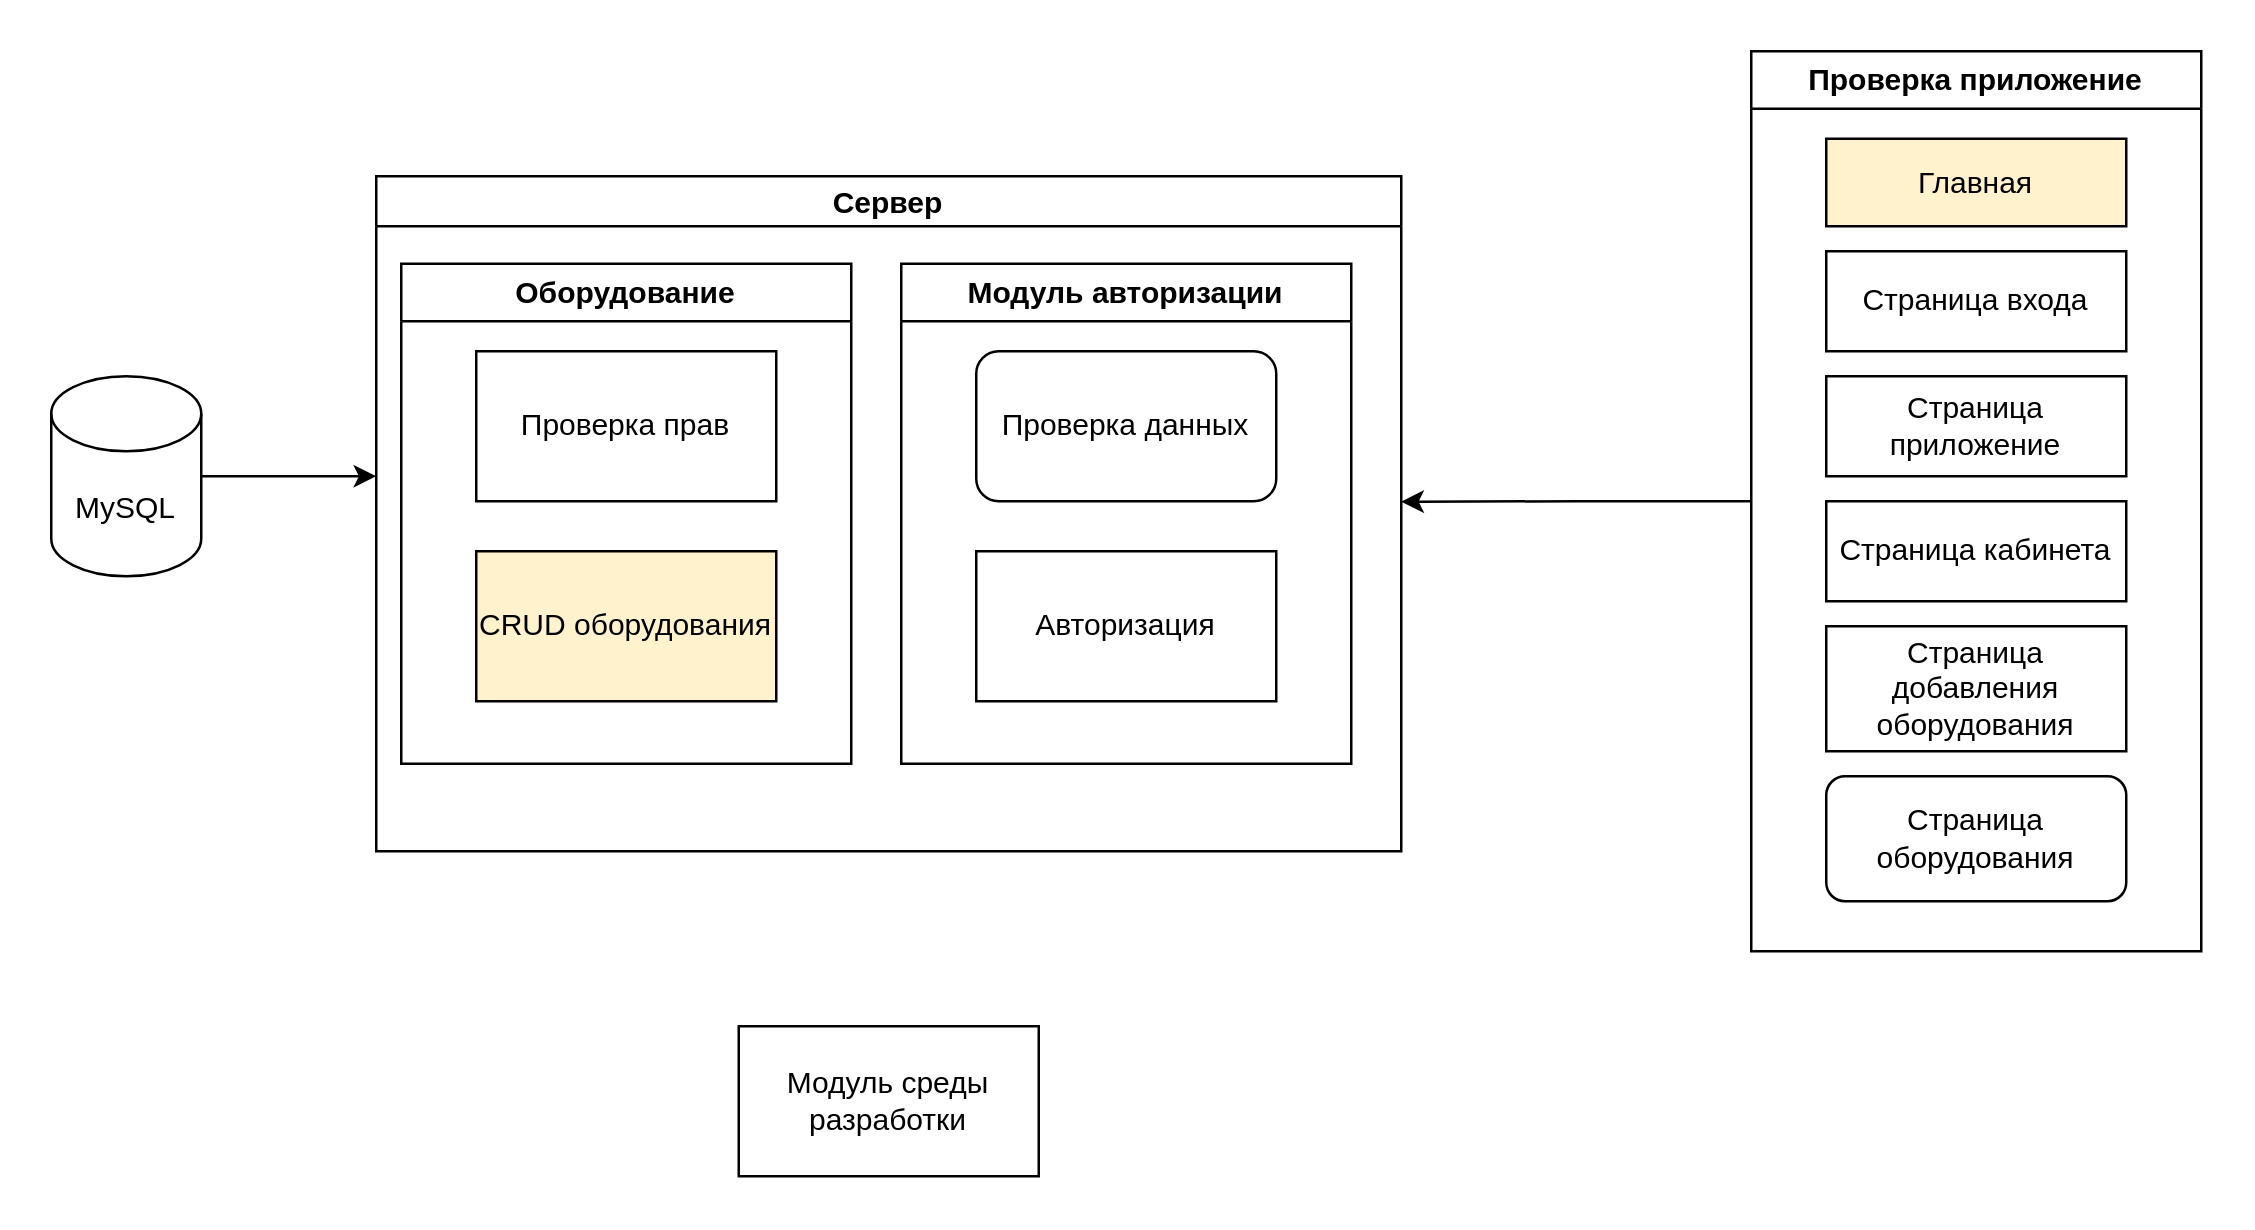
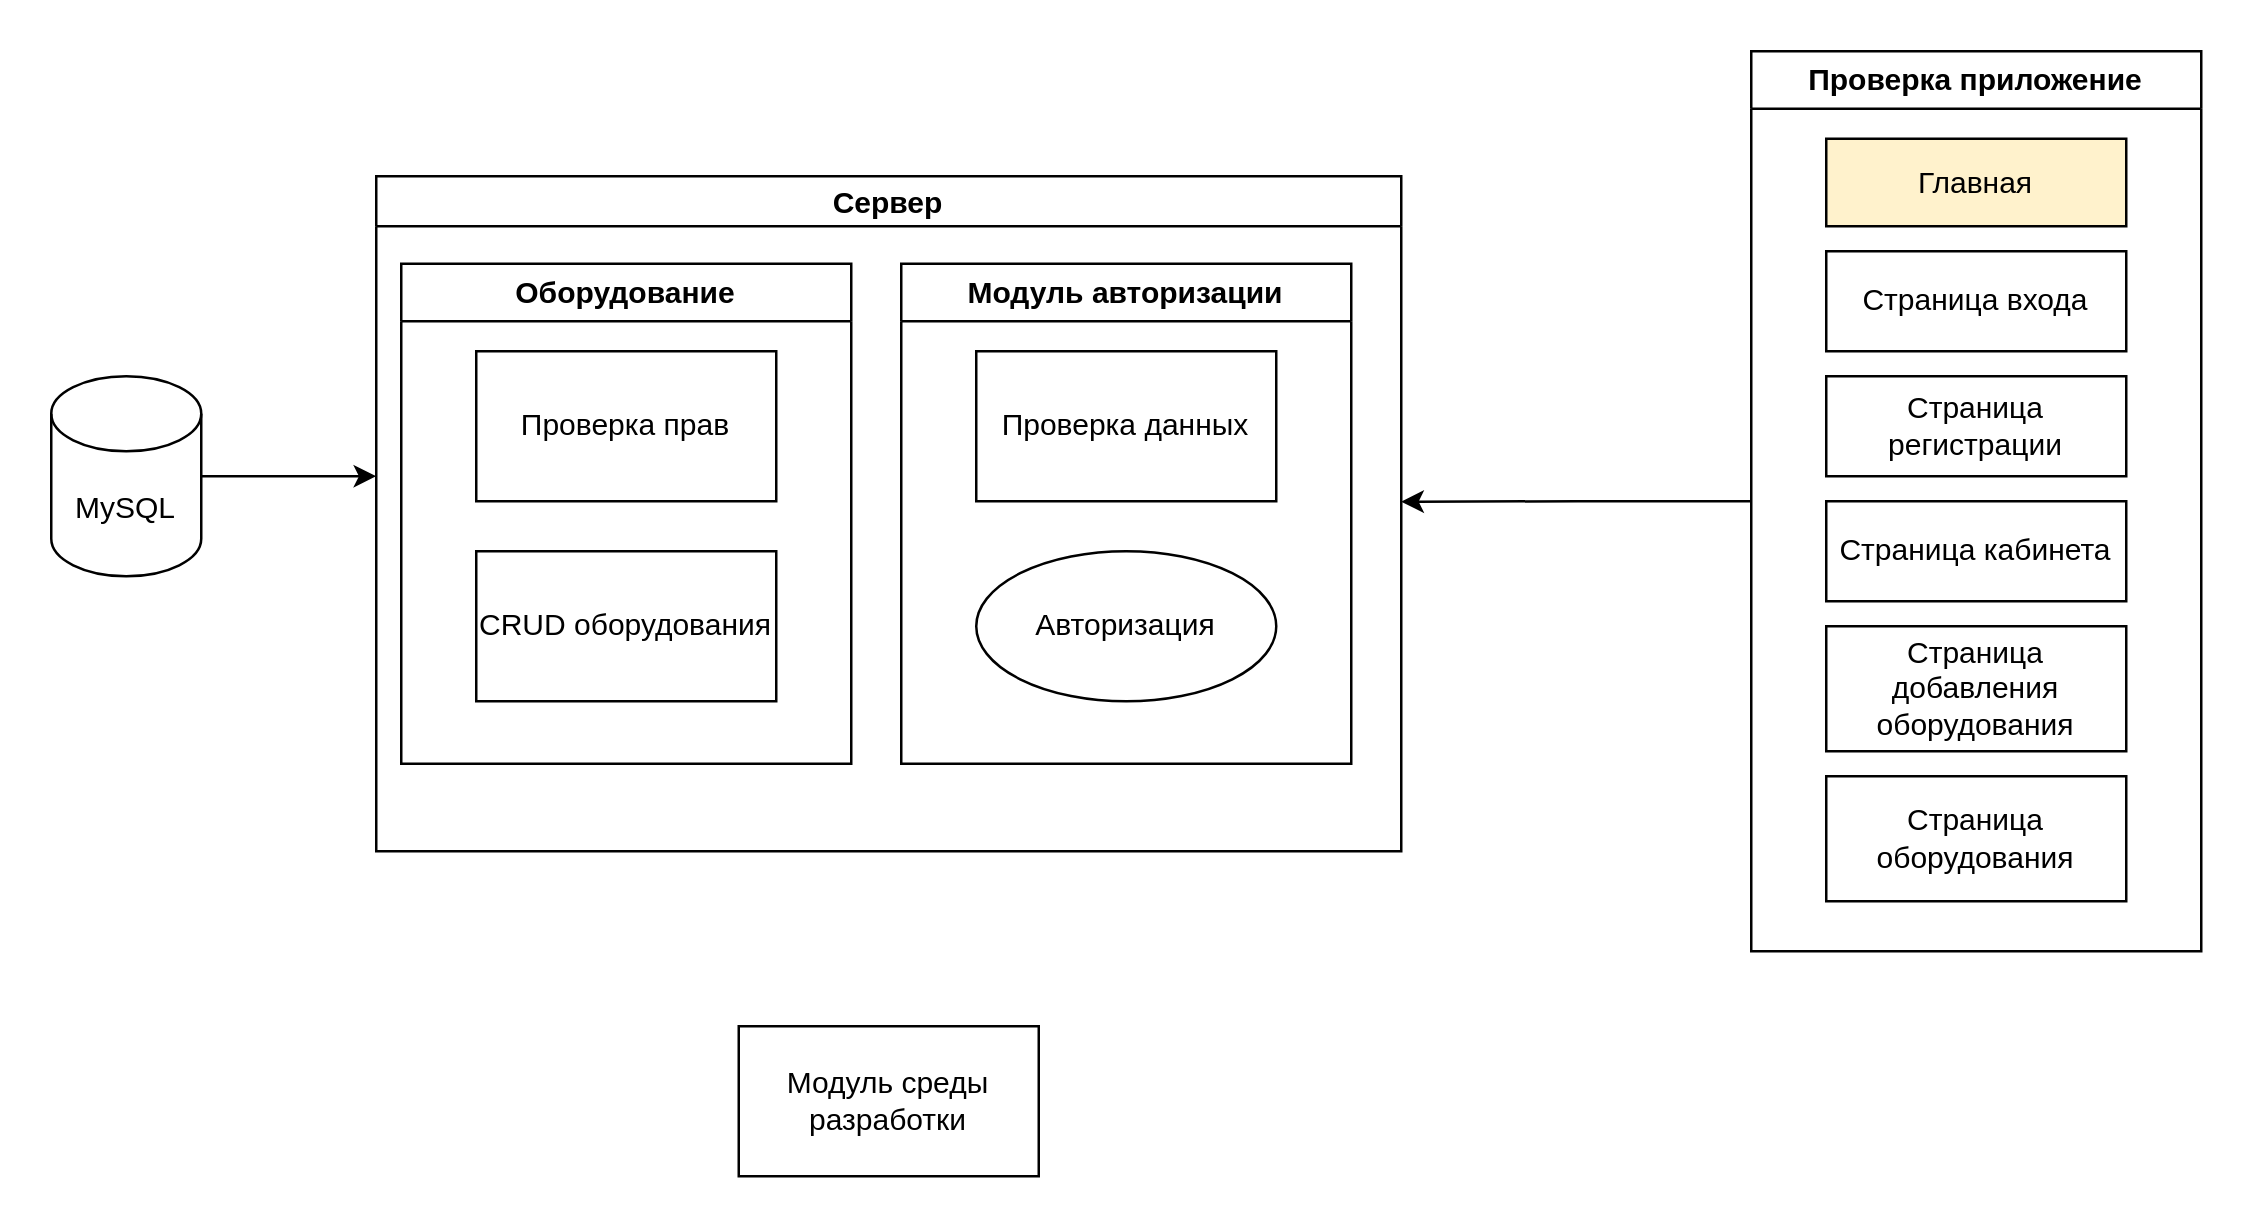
(1126, 426) -> (1126, 426)
(1976, 426) -> (1976, 426)
(626, 626) -> (626, 626)
(1126, 626) -> (1126, 626)
(1976, 839) -> (1976, 839)
